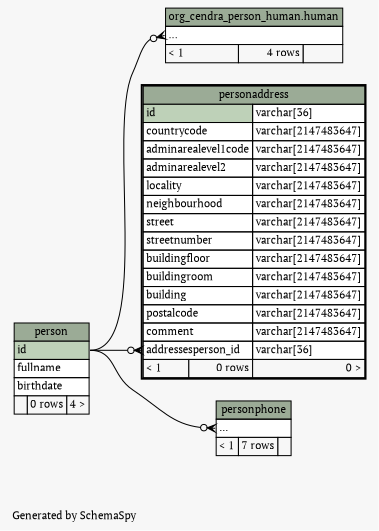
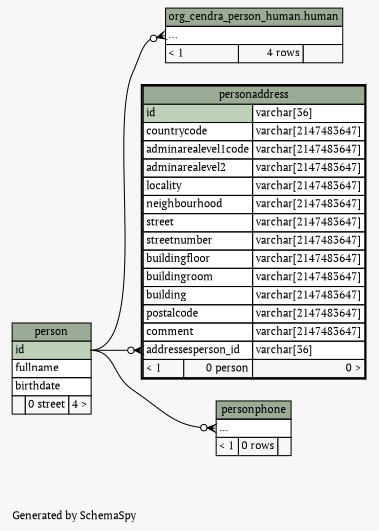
(233, 368) -> (228, 368)
(47, 404) -> (47, 404)
(258, 446) -> (258, 446)
